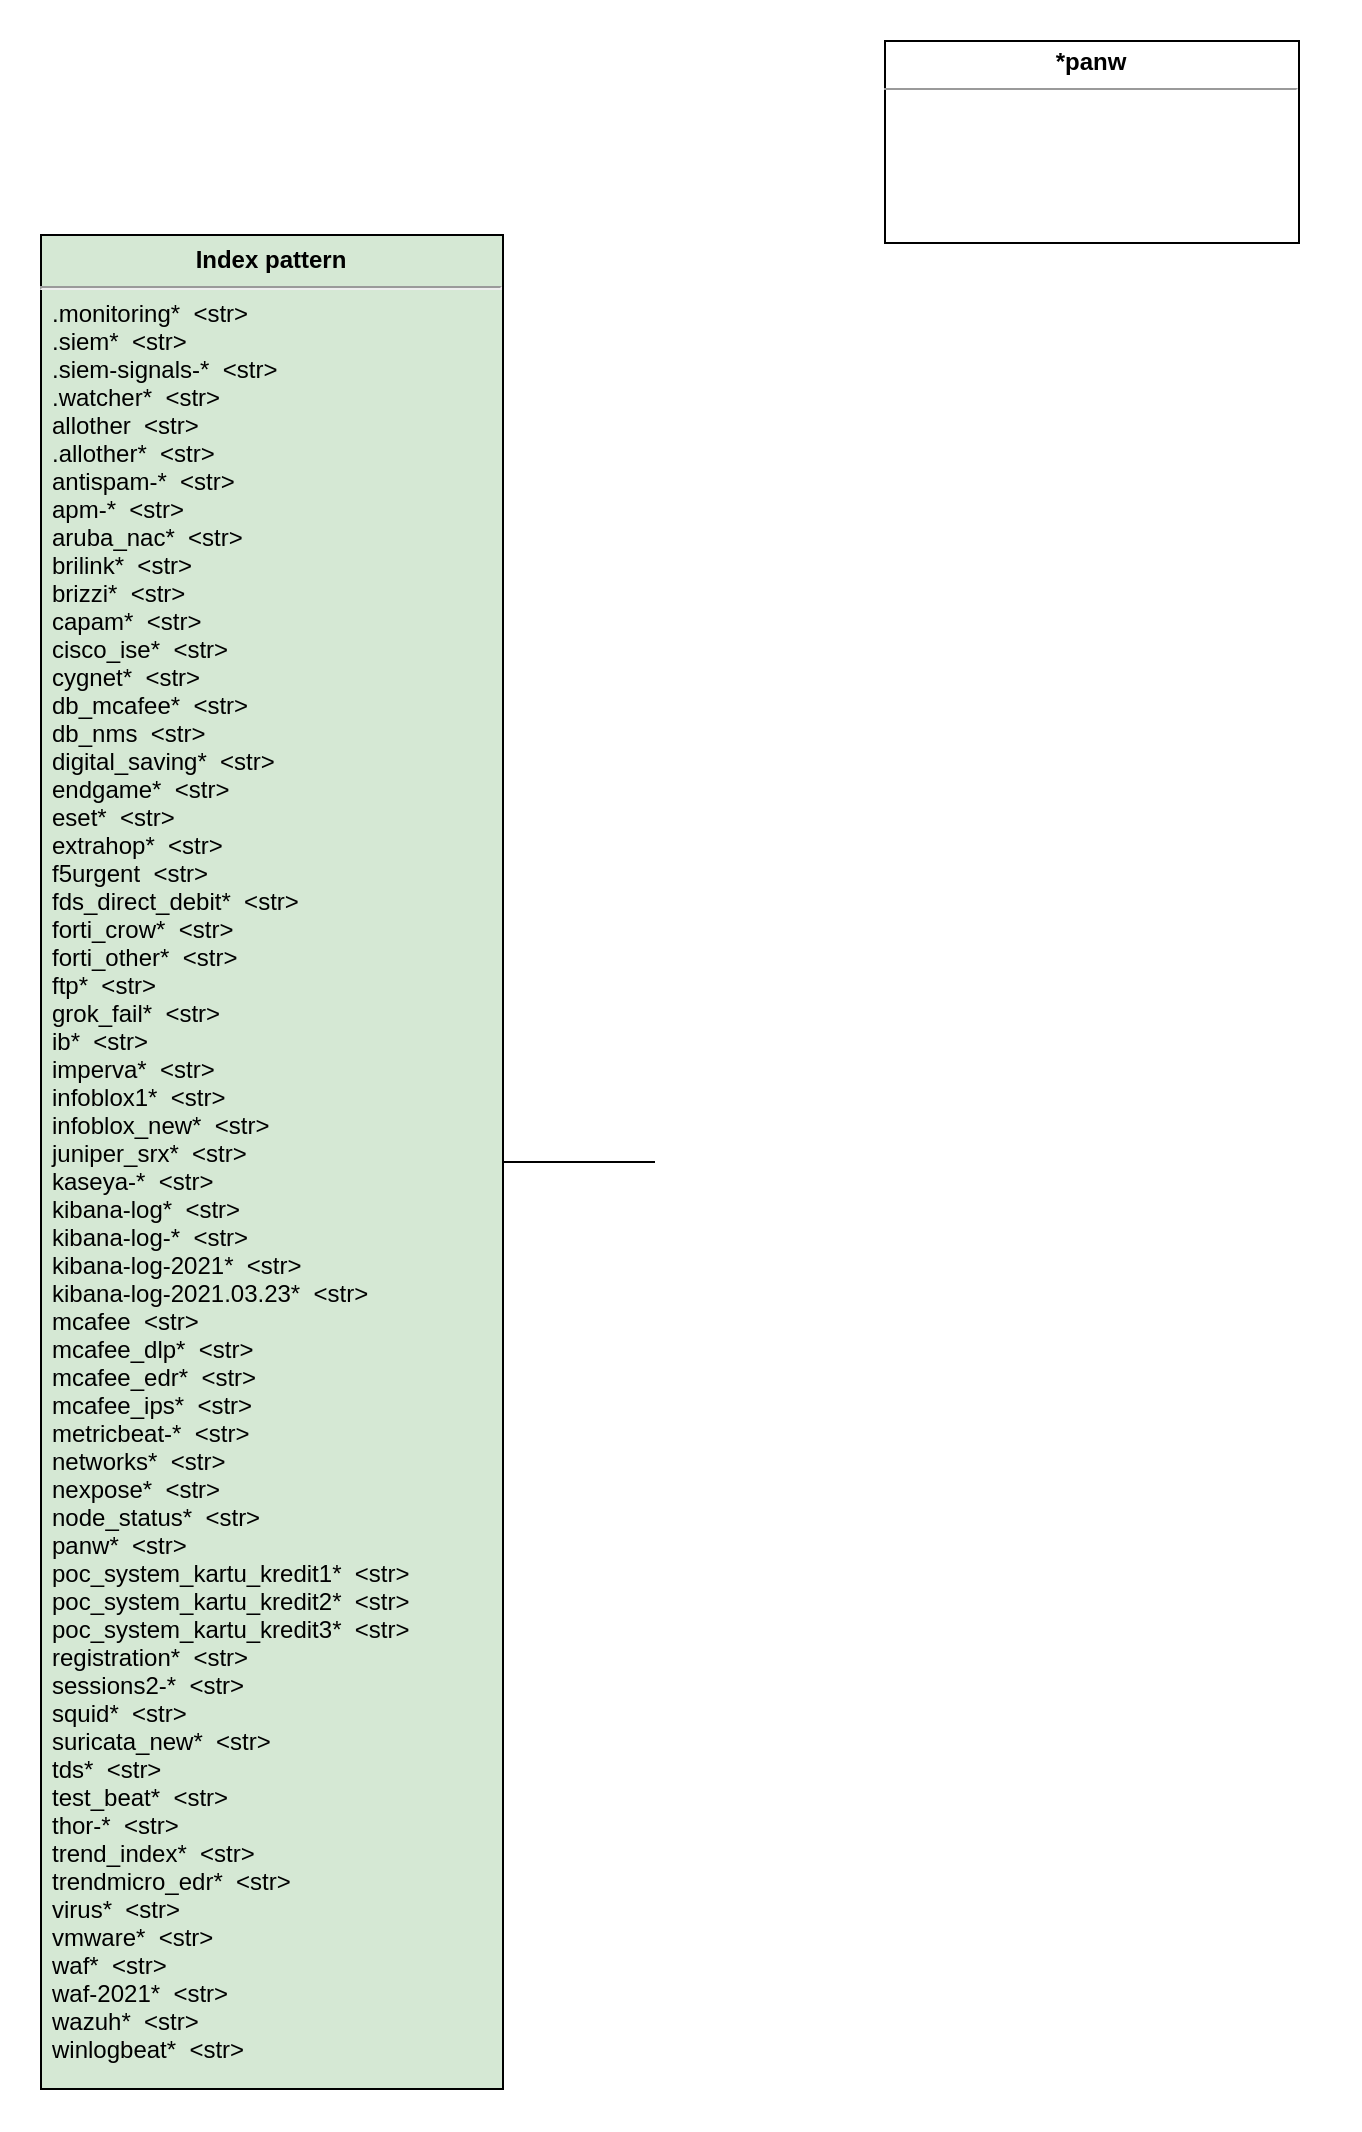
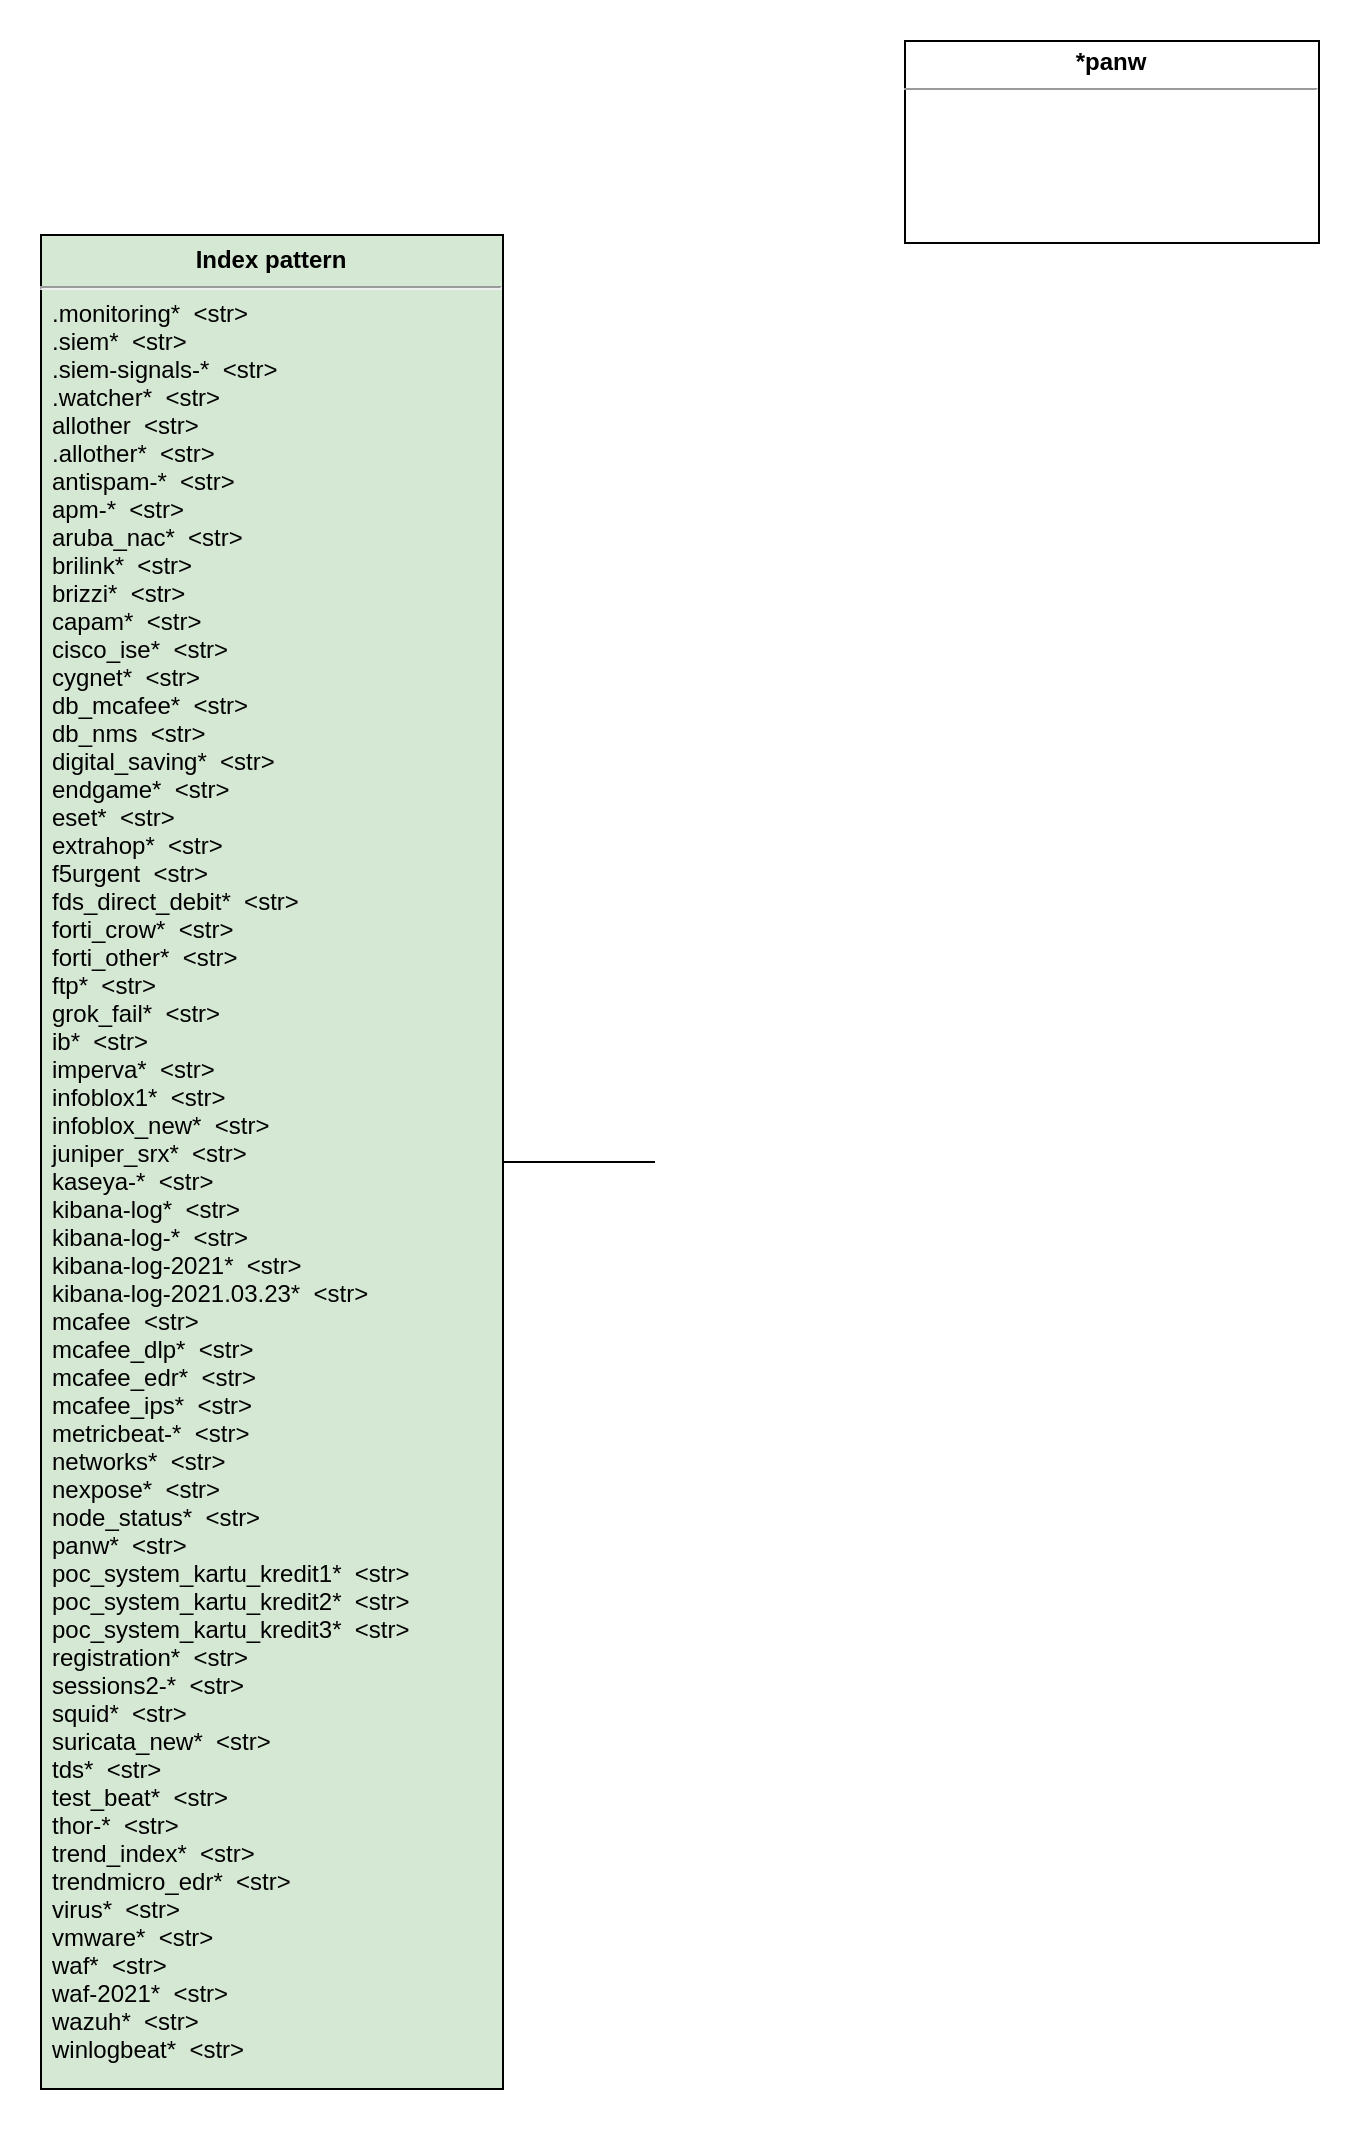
(1092, 142) -> (1112, 142)
